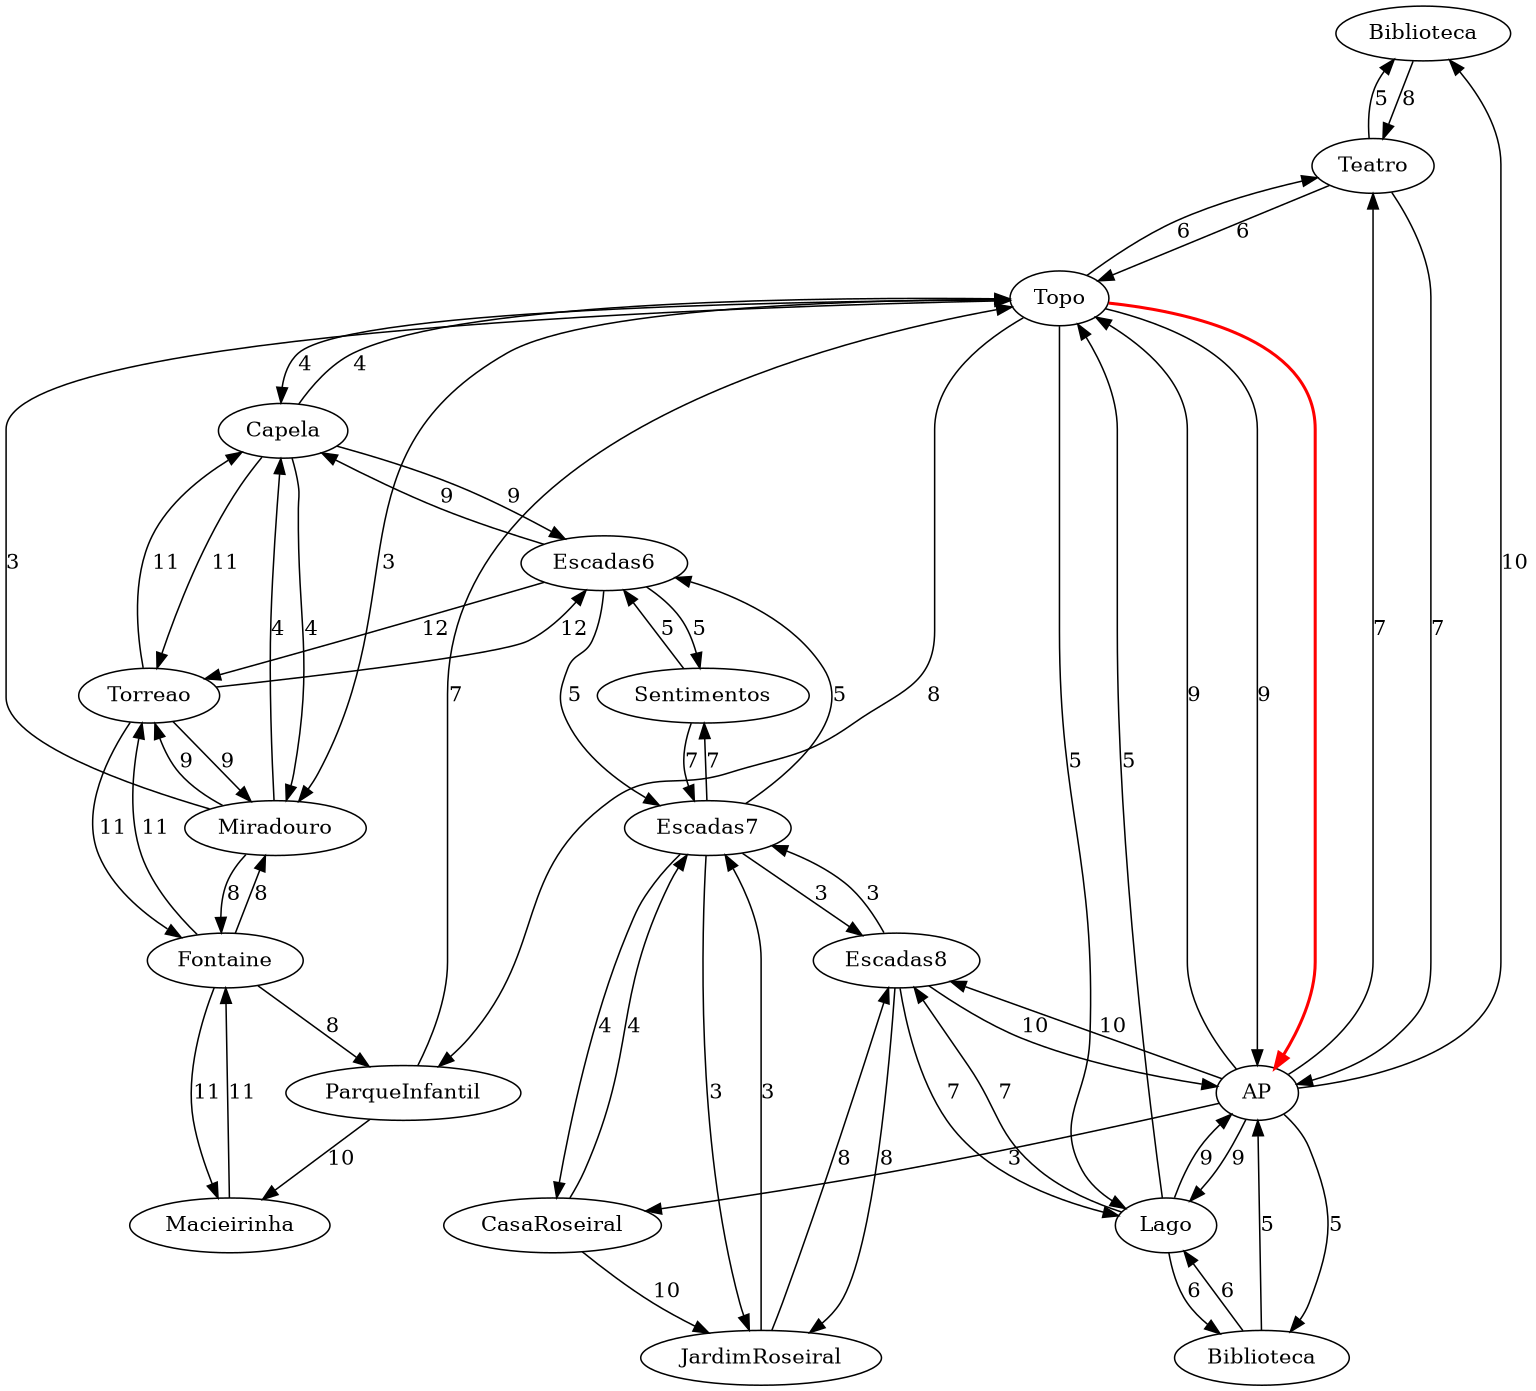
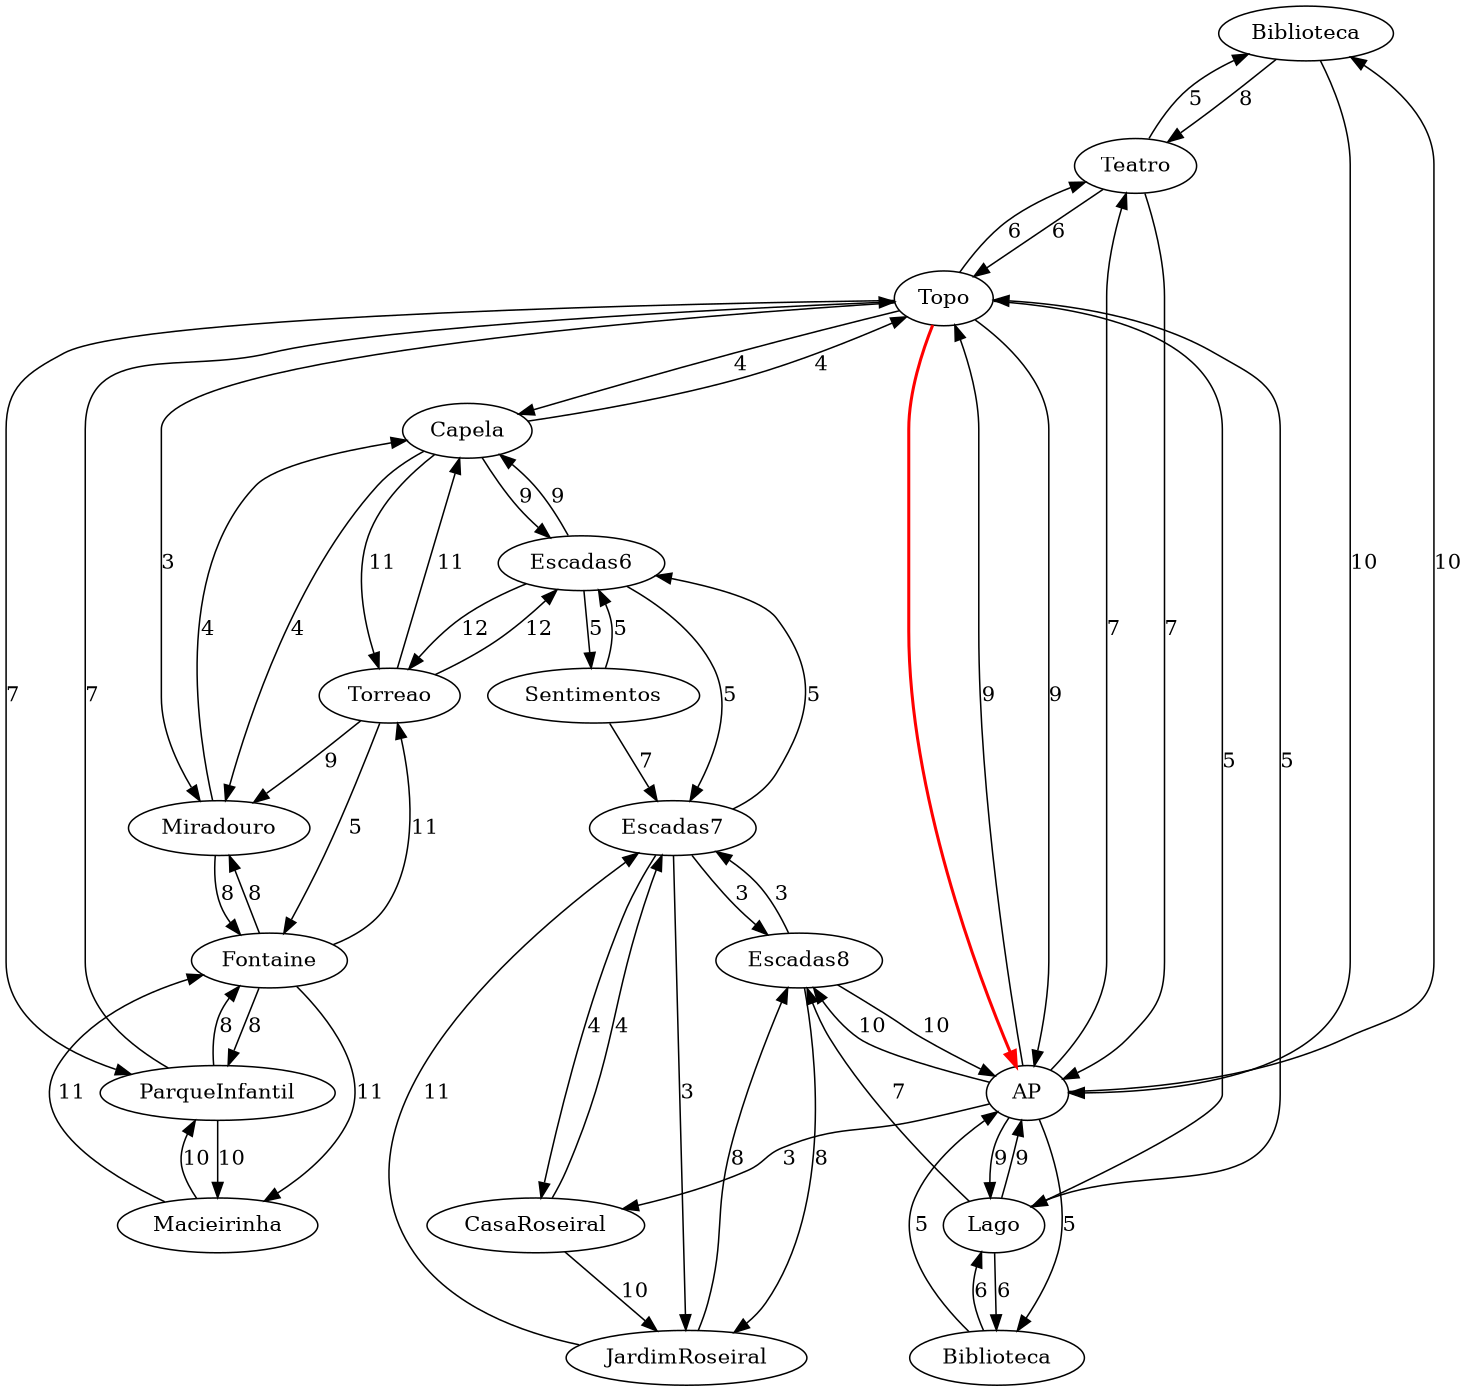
(237, 349) -> none
none -> (1350, 672)
(935, 696) -> (14, 696)
(706, 768) -> none
(184, 778) -> none
(113, 828) -> (356, 828)
none -> (215, 1030)
(769, 1093) -> (438, 1093)
(961, 1137) -> none
none -> (182, 1167)
